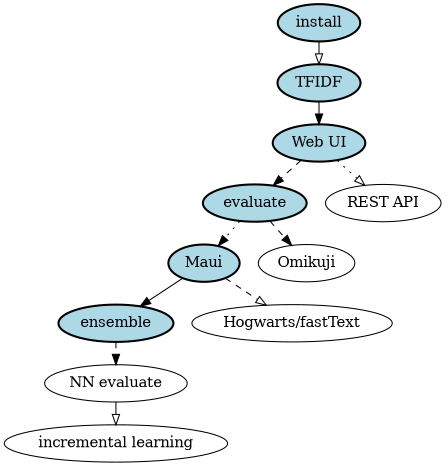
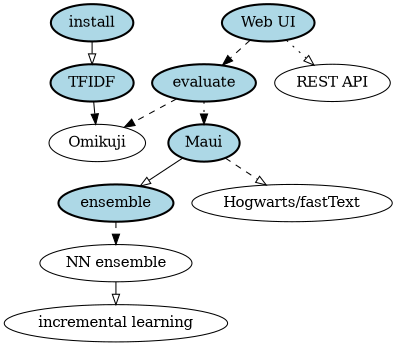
(319, 108) -> (94, 108)
(166, 289) -> (166, 169)
(116, 383) -> (116, 263)
